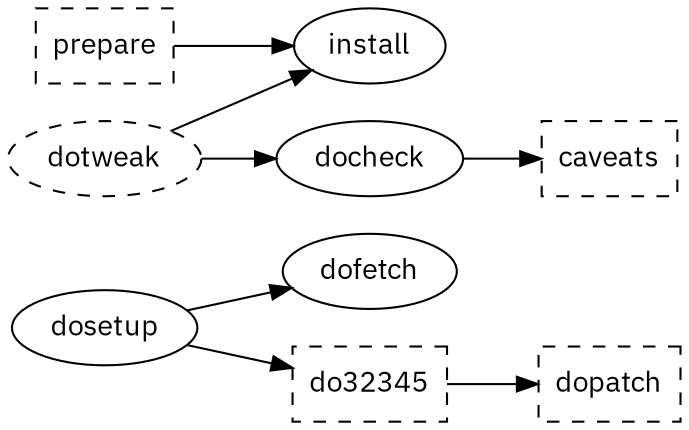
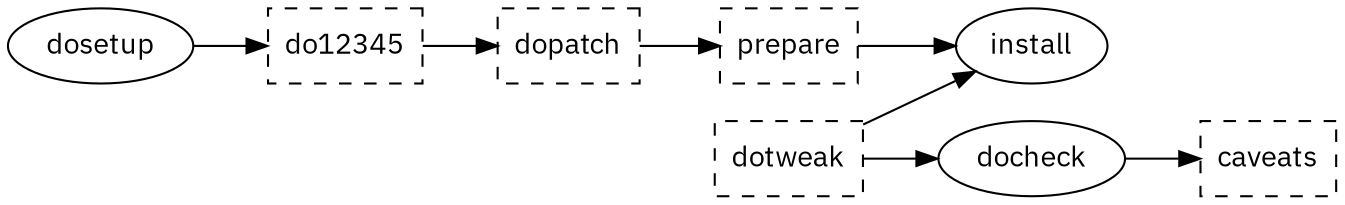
none -> (669, 46)
(105, 159) -> (789, 159)
(370, 271) -> none
(370, 384) -> (345, 46)
